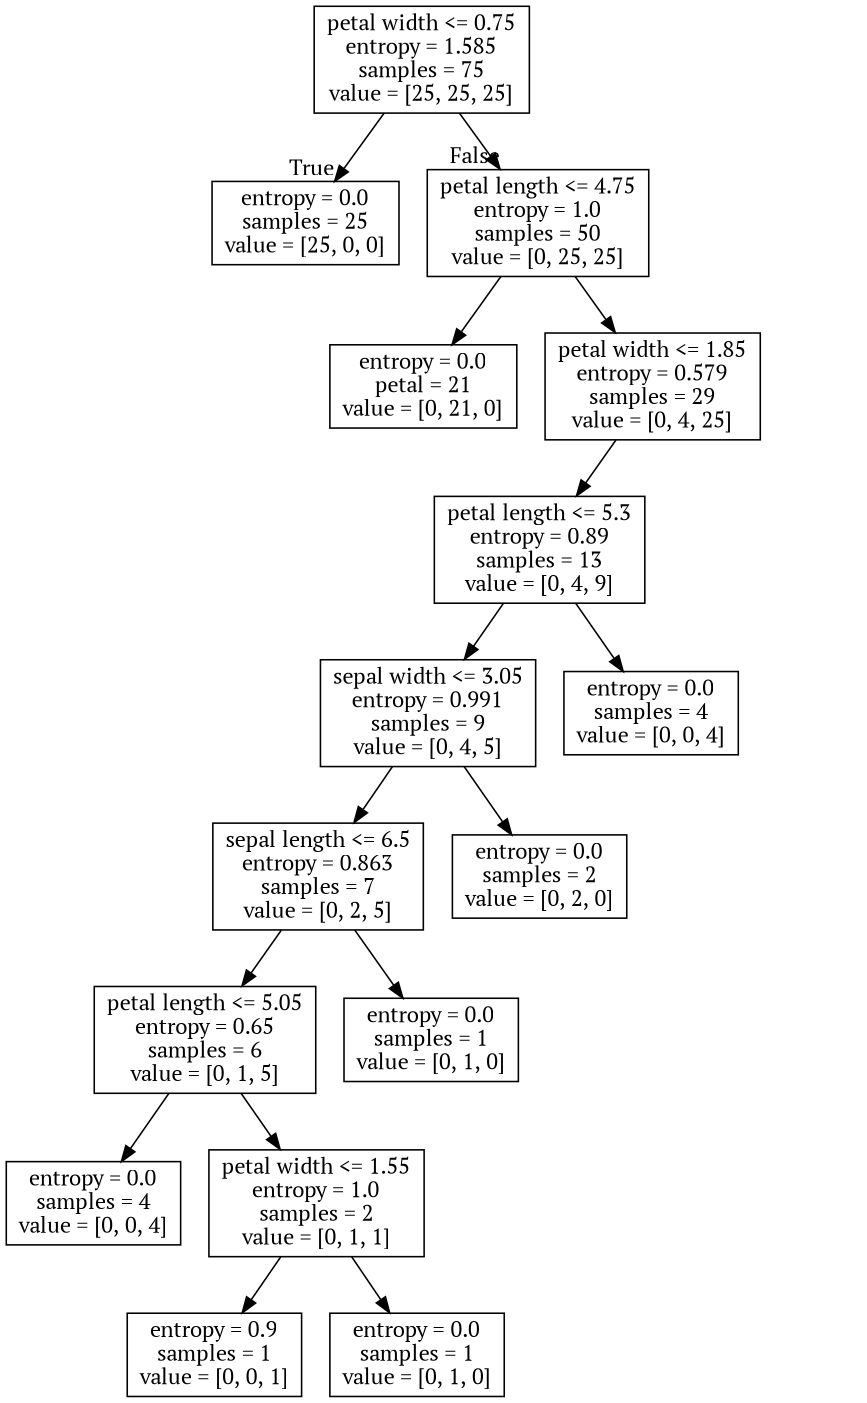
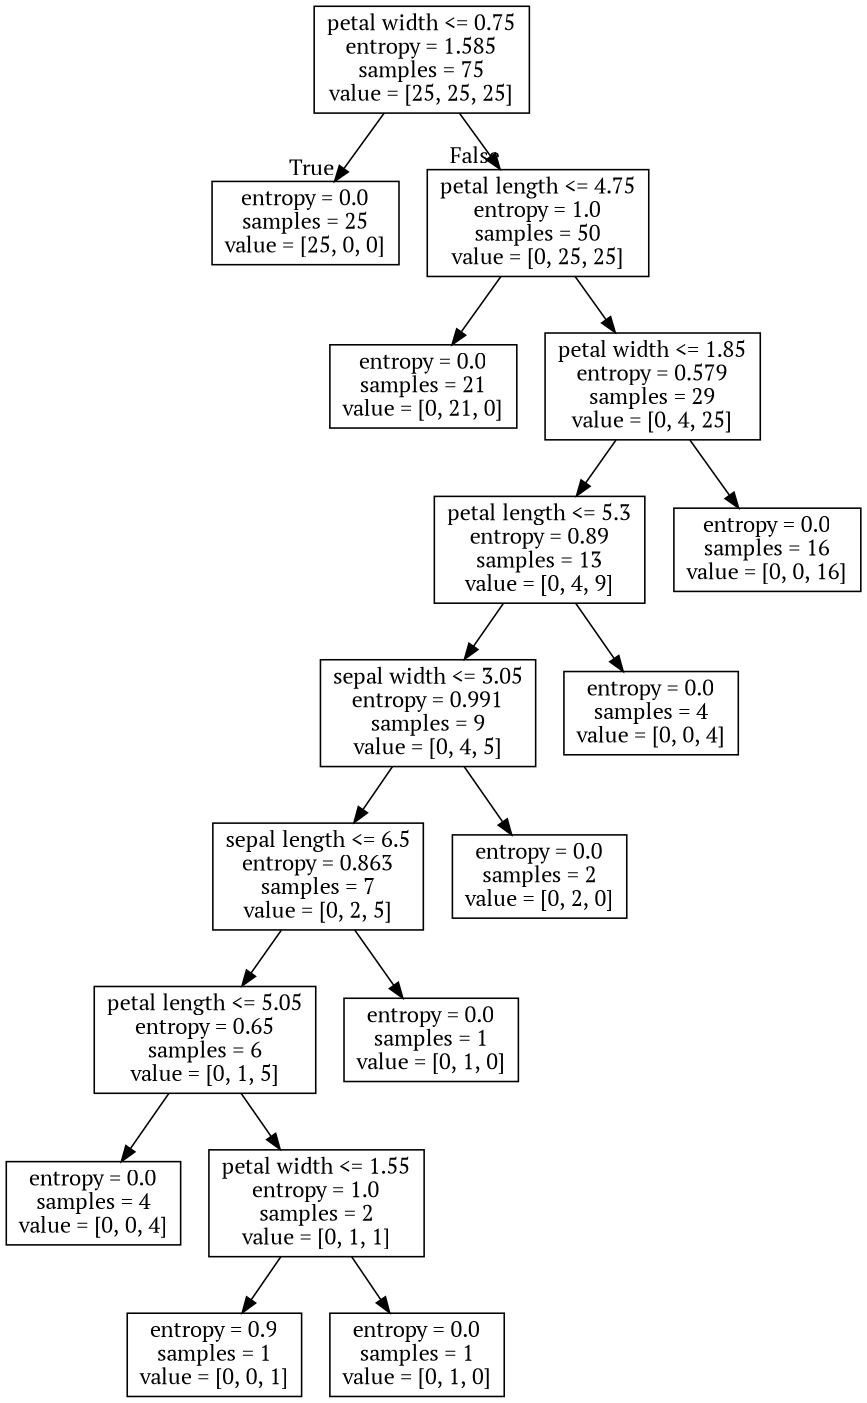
(423, 386) -> (423, 386)
none -> (767, 550)
